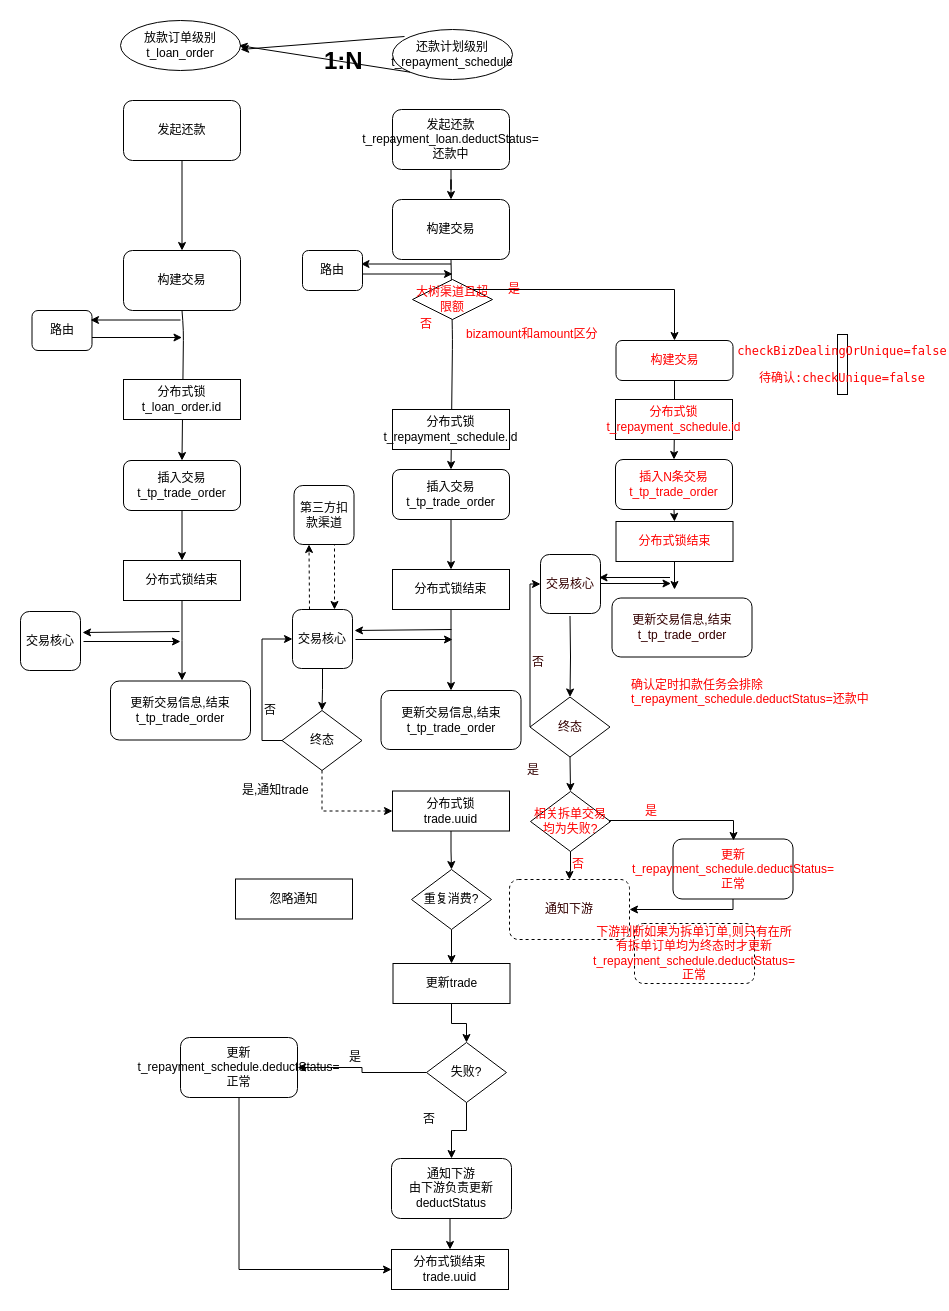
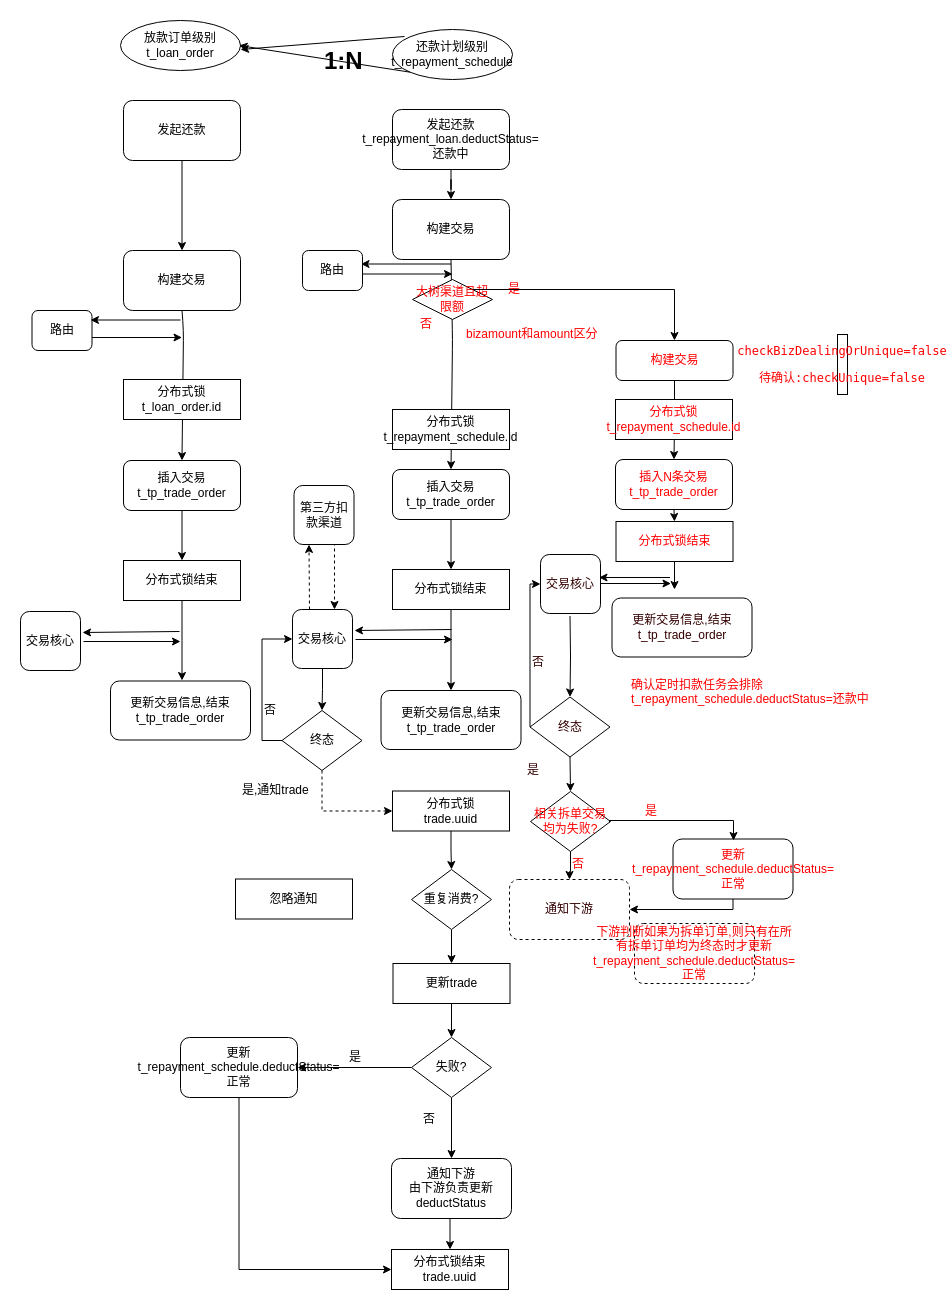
(467, 1073) -> (452, 1068)
